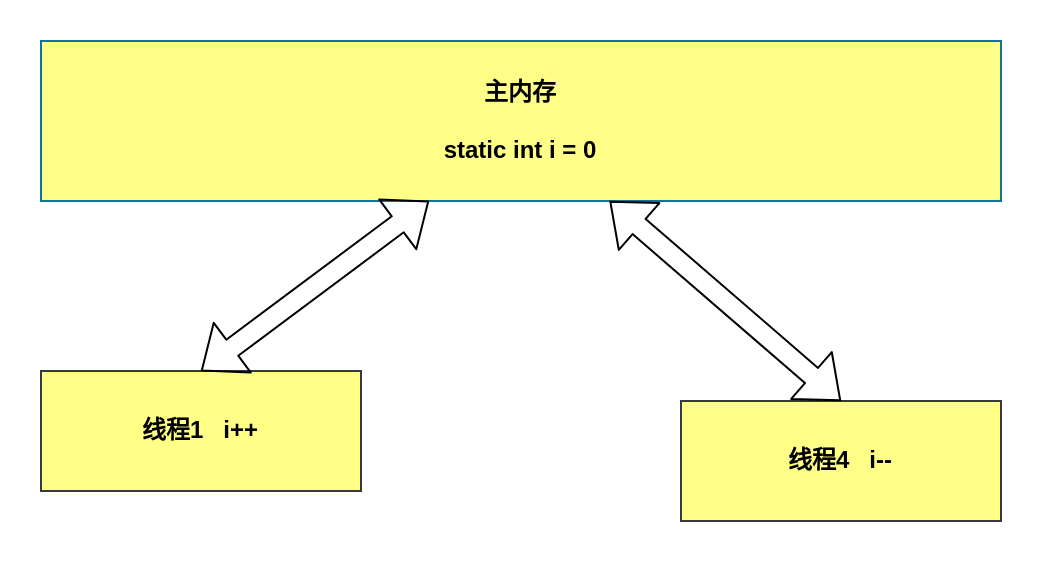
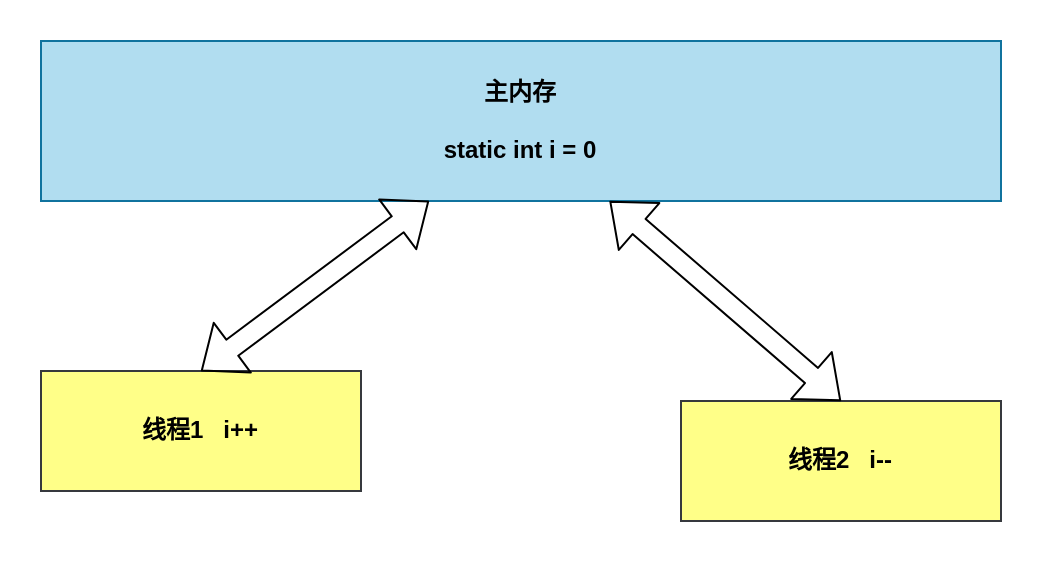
(521, 121) -> (521, 121)
(841, 461) -> (841, 461)
